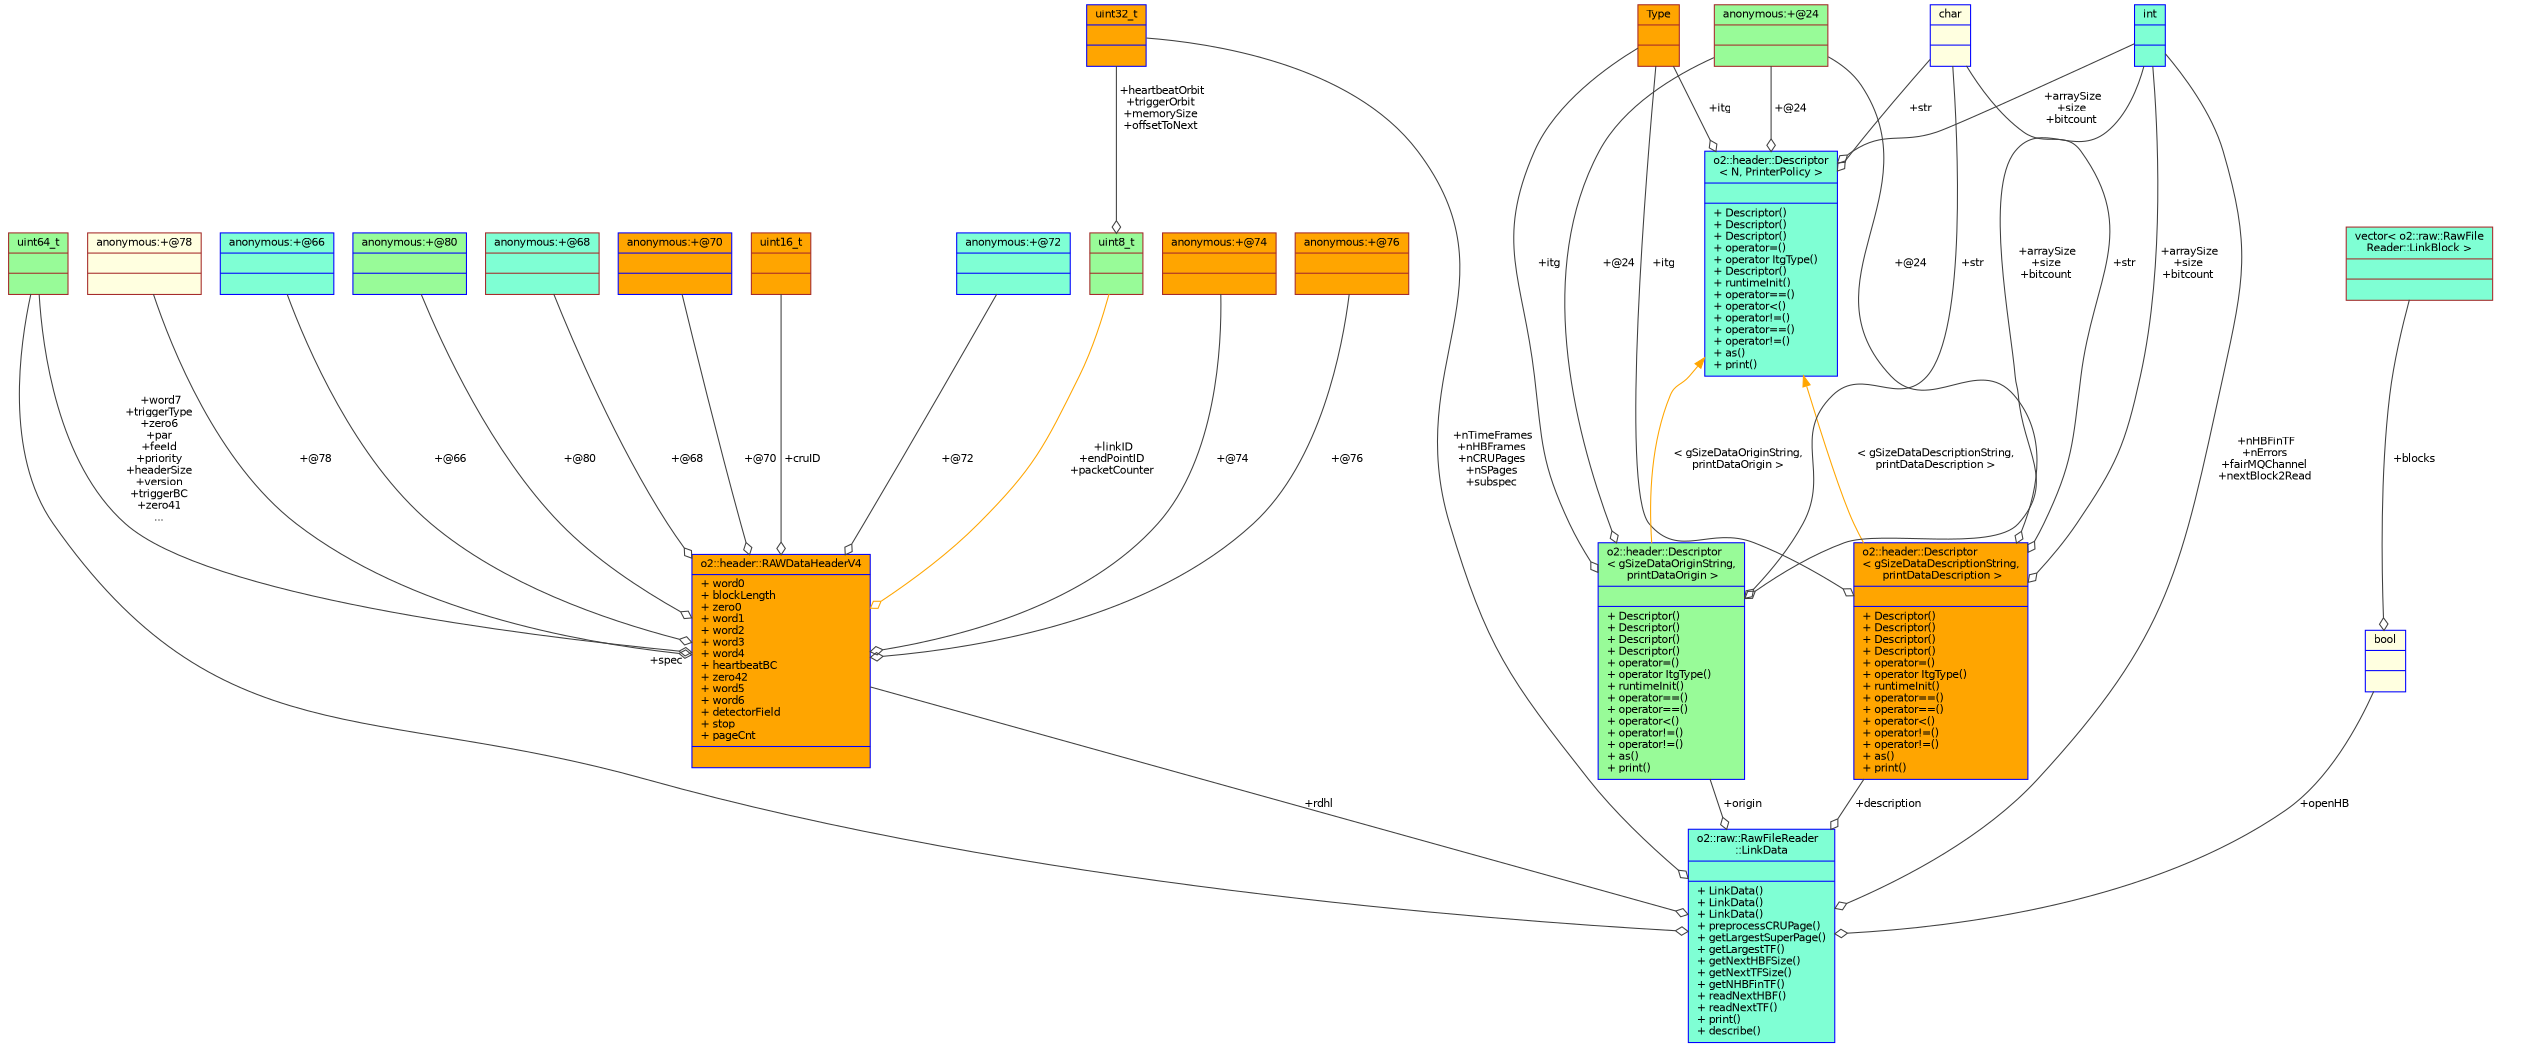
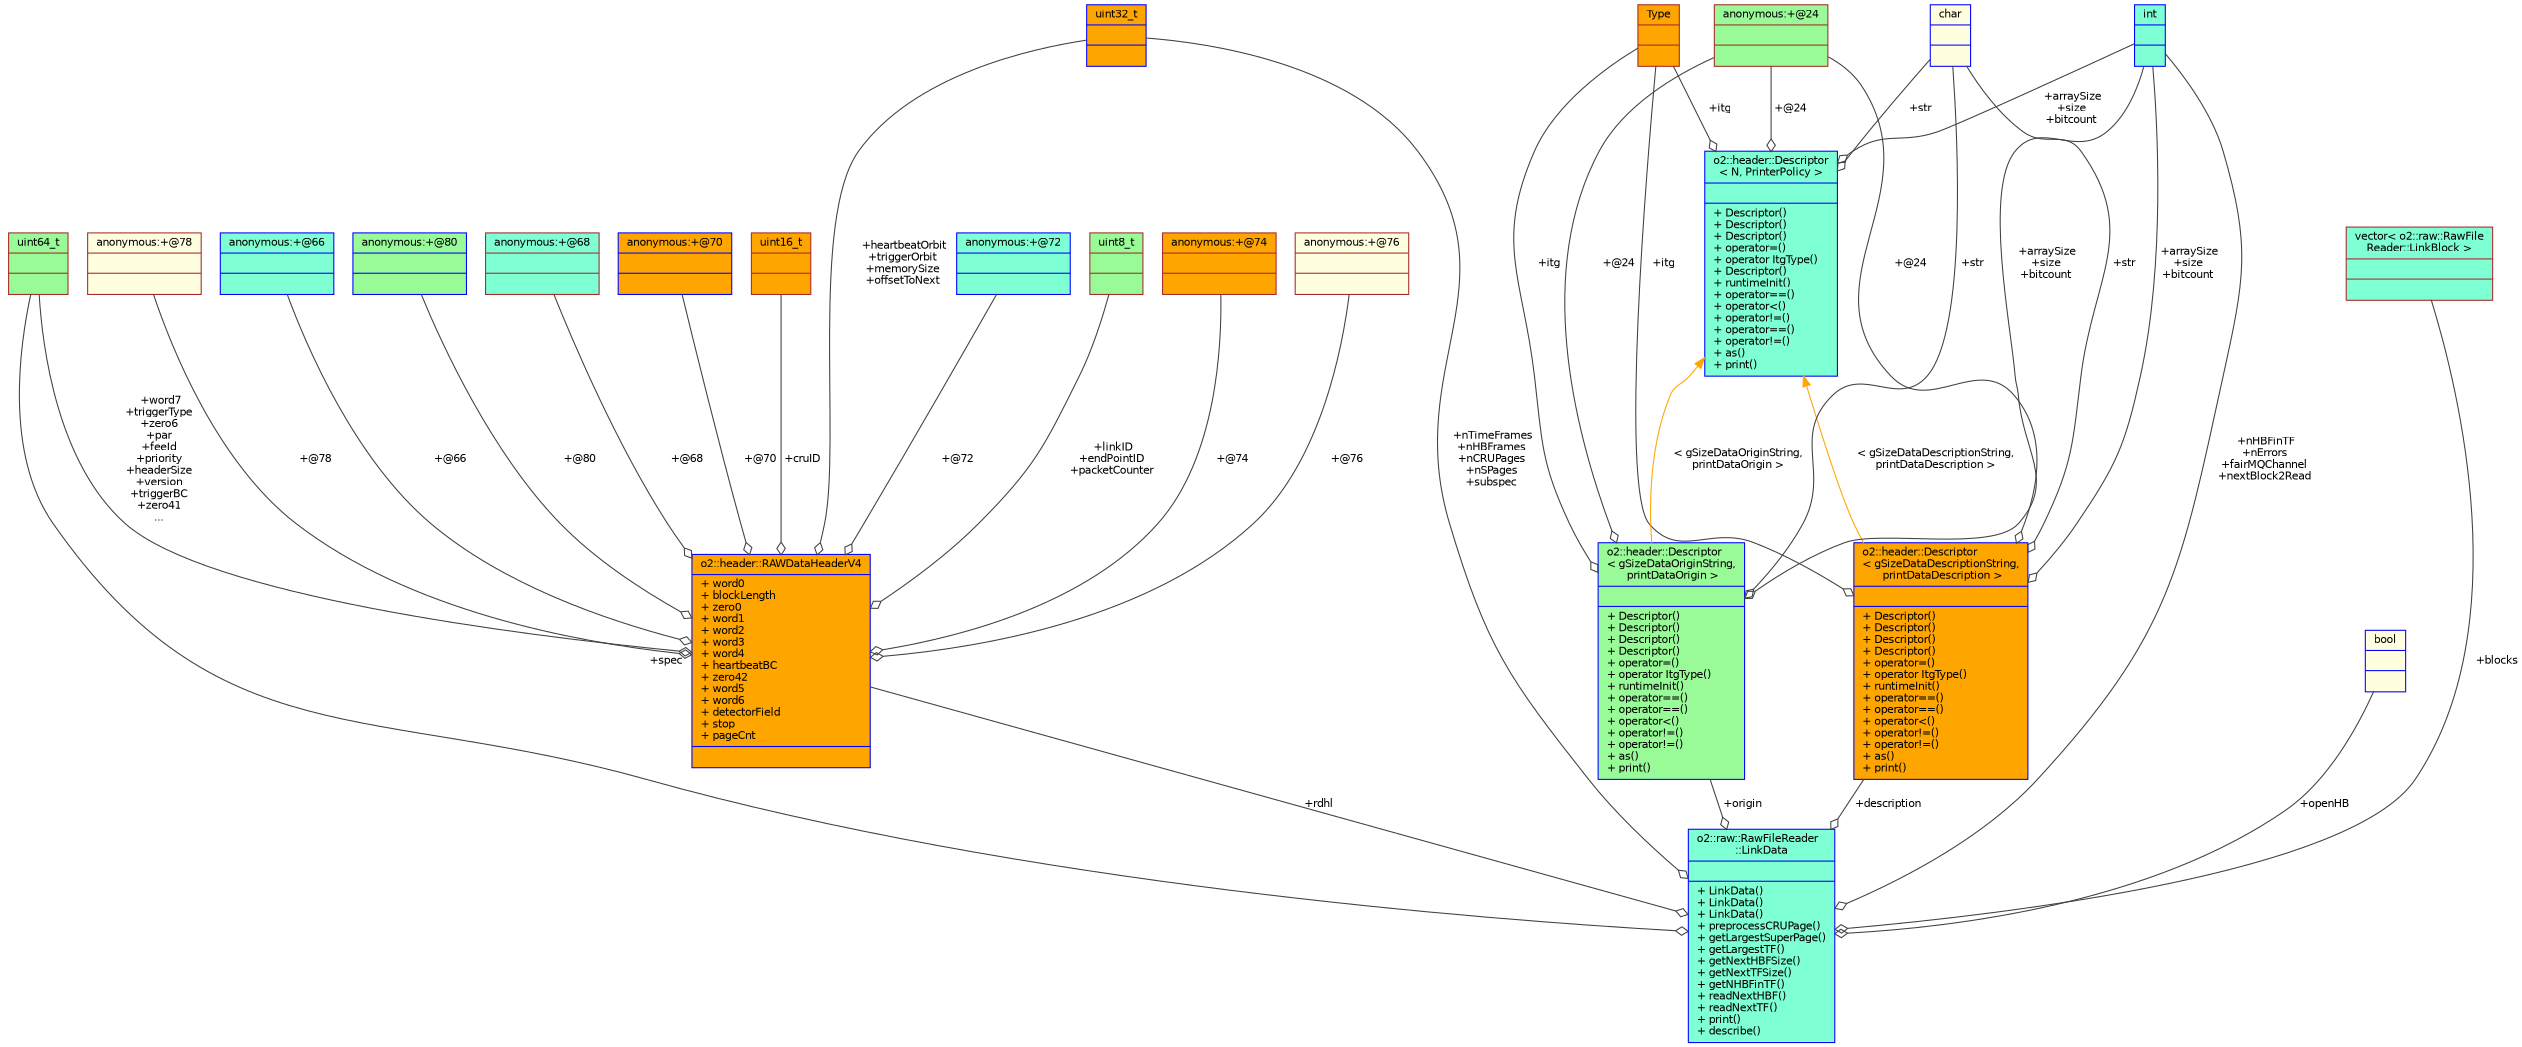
(1116, 143) -> (837, 216)
(1352, 264) -> (1352, 264)
(2384, 458) -> (2377, 813)
(1026, 470) -> (1026, 470)
